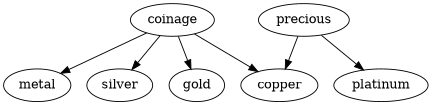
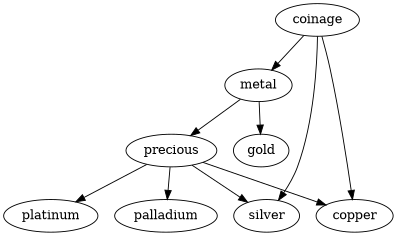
(183, 48) -> (260, 113)
none -> (219, 115)
none -> (216, 181)
none -> (166, 216)
